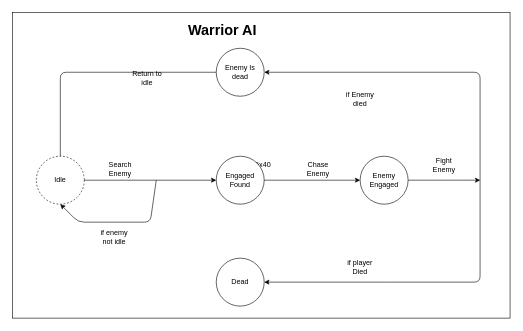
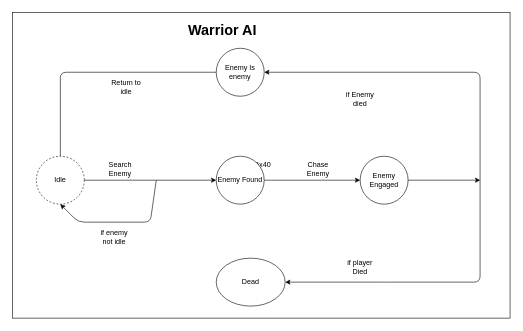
(240, 72) -> (240, 72)
(147, 78) -> (126, 87)
(444, 165) -> none
(240, 180) -> (240, 180)
(240, 282) -> (251, 282)
